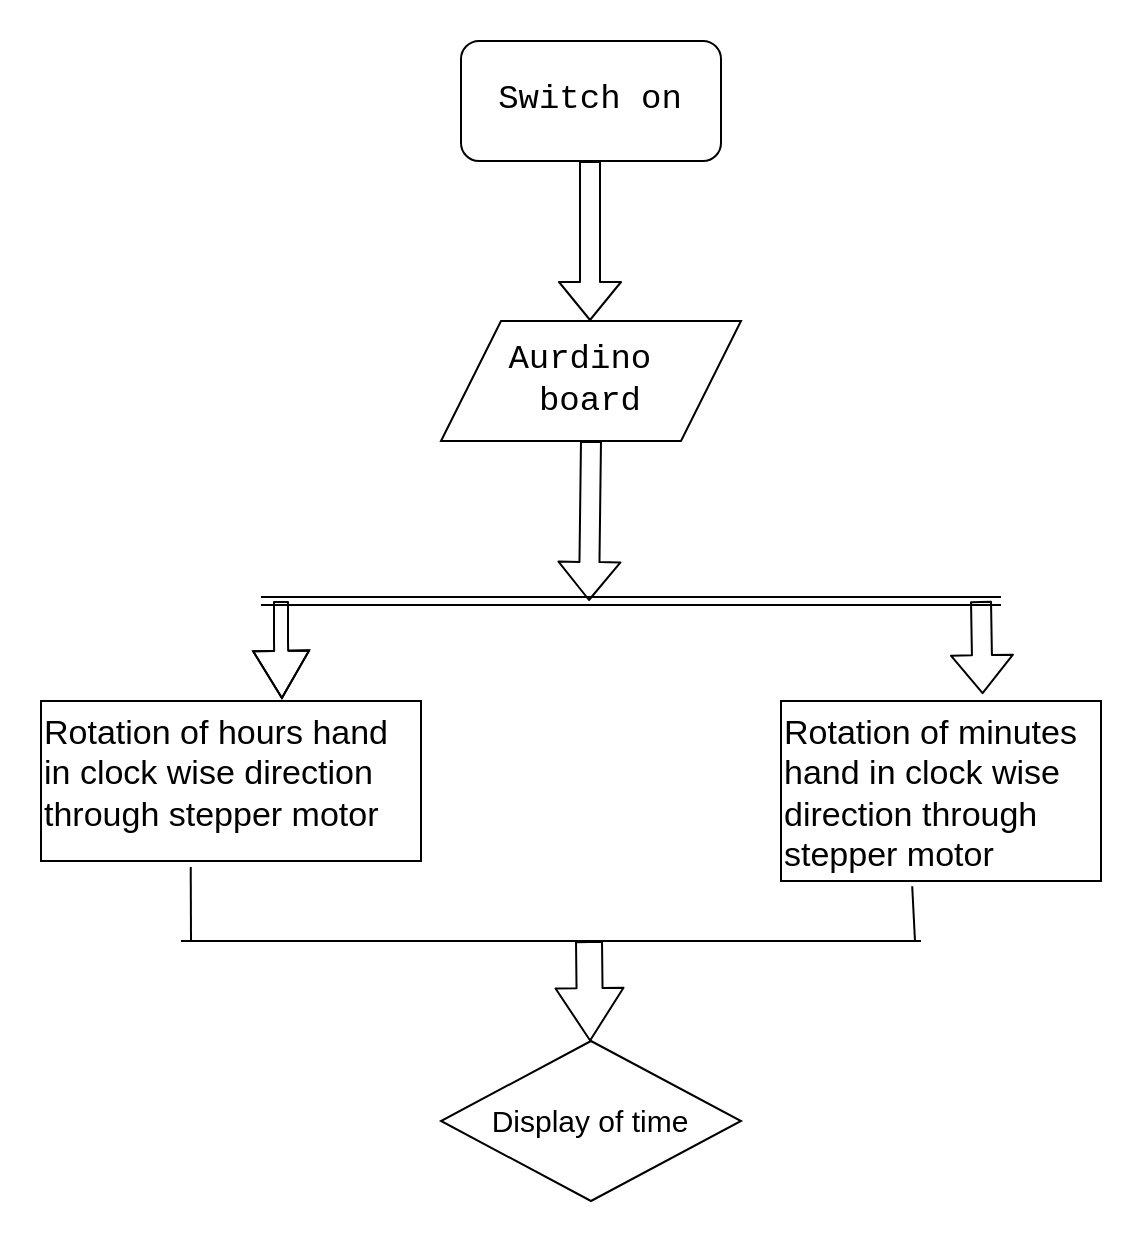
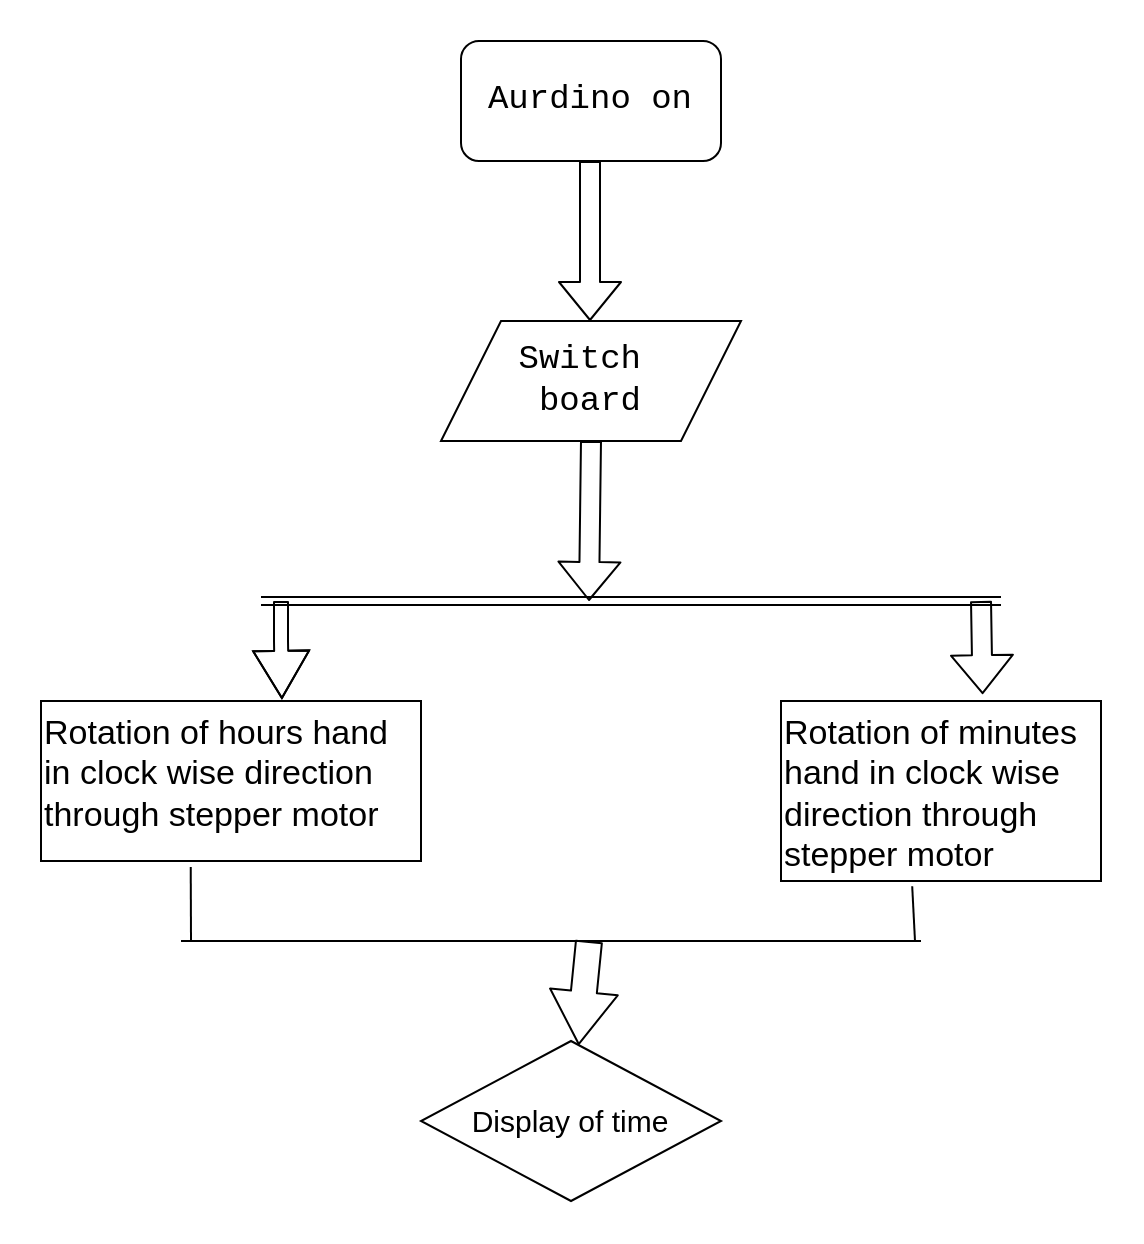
(591, 101) -> (591, 101)
(591, 381) -> (591, 381)
(591, 1121) -> (571, 1121)
